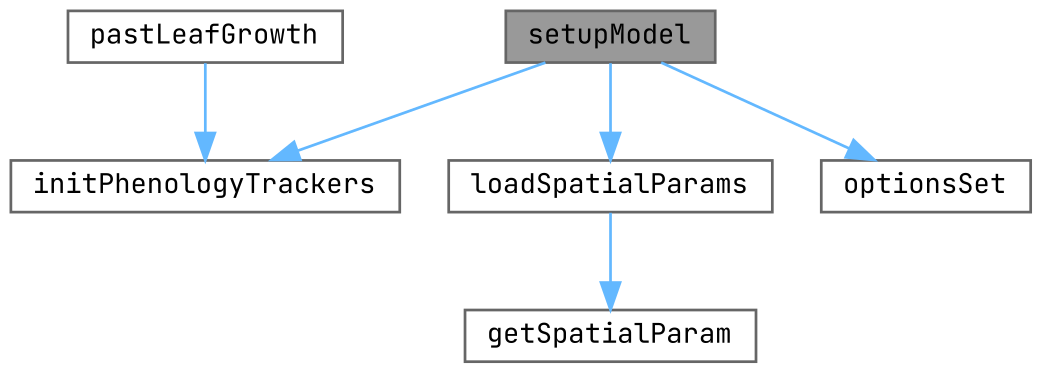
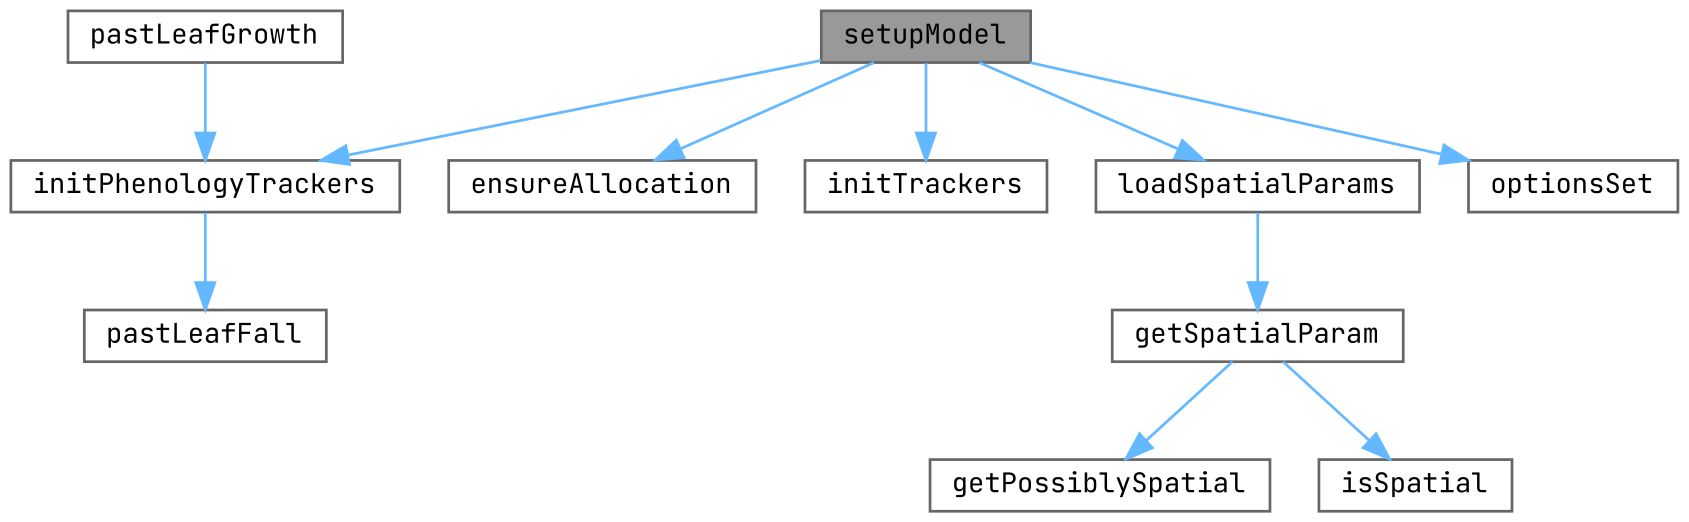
none -> (602, 186)
none -> (926, 186)
none -> (205, 336)
none -> (1100, 485)
none -> (1415, 485)
